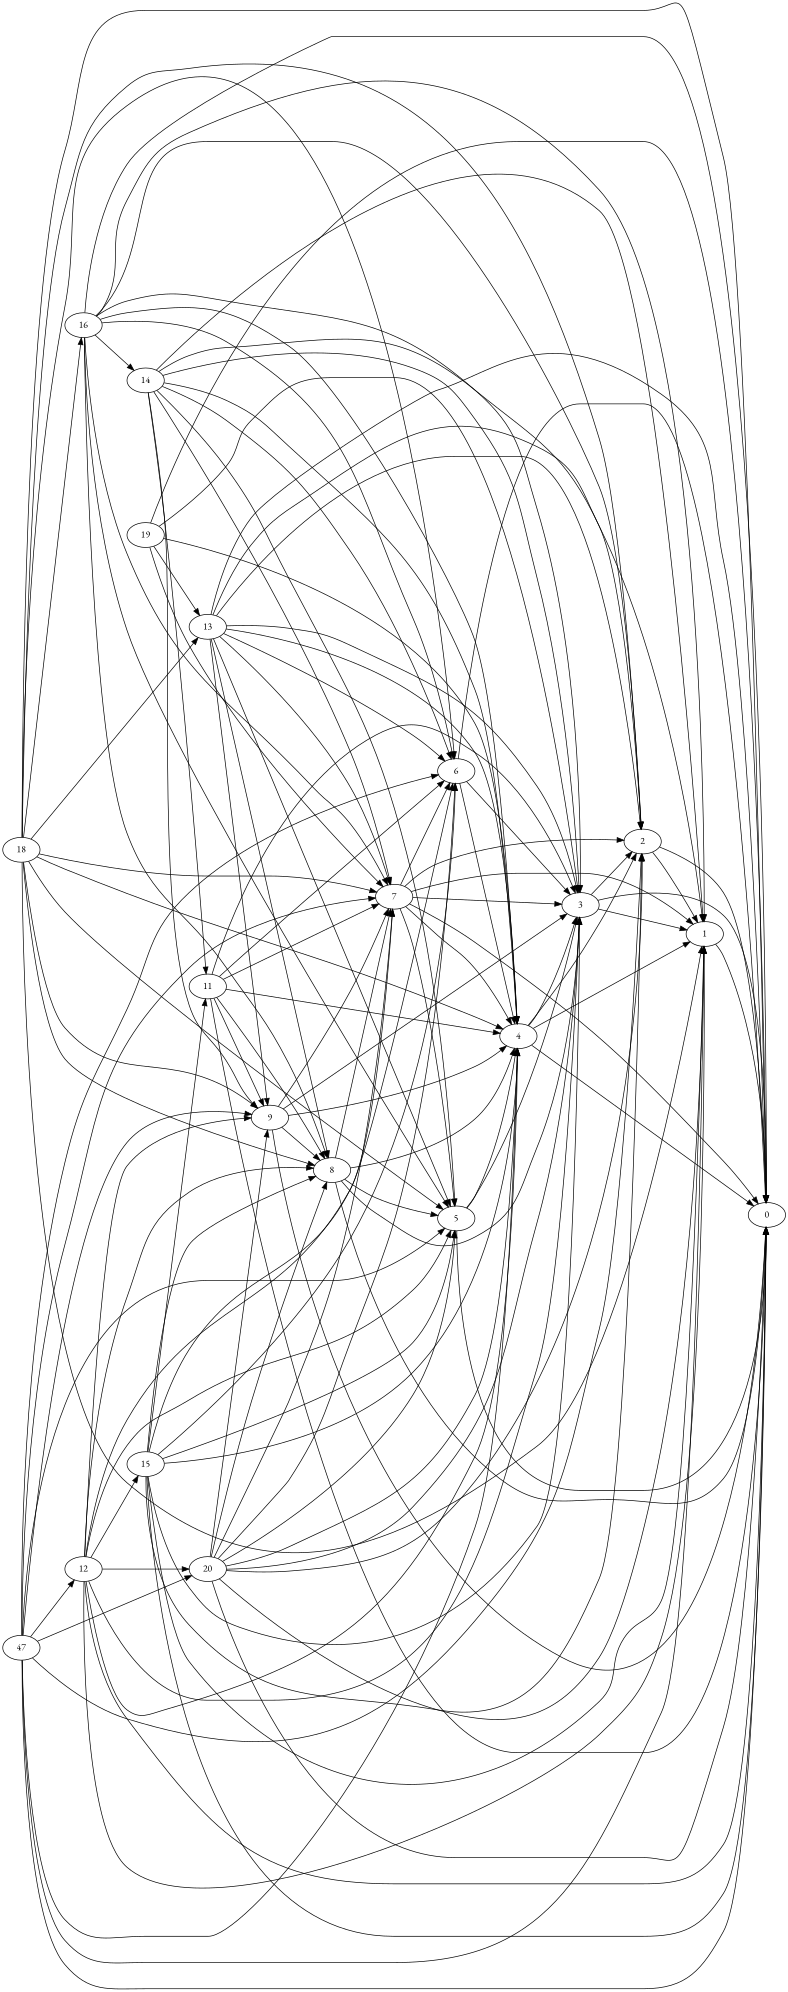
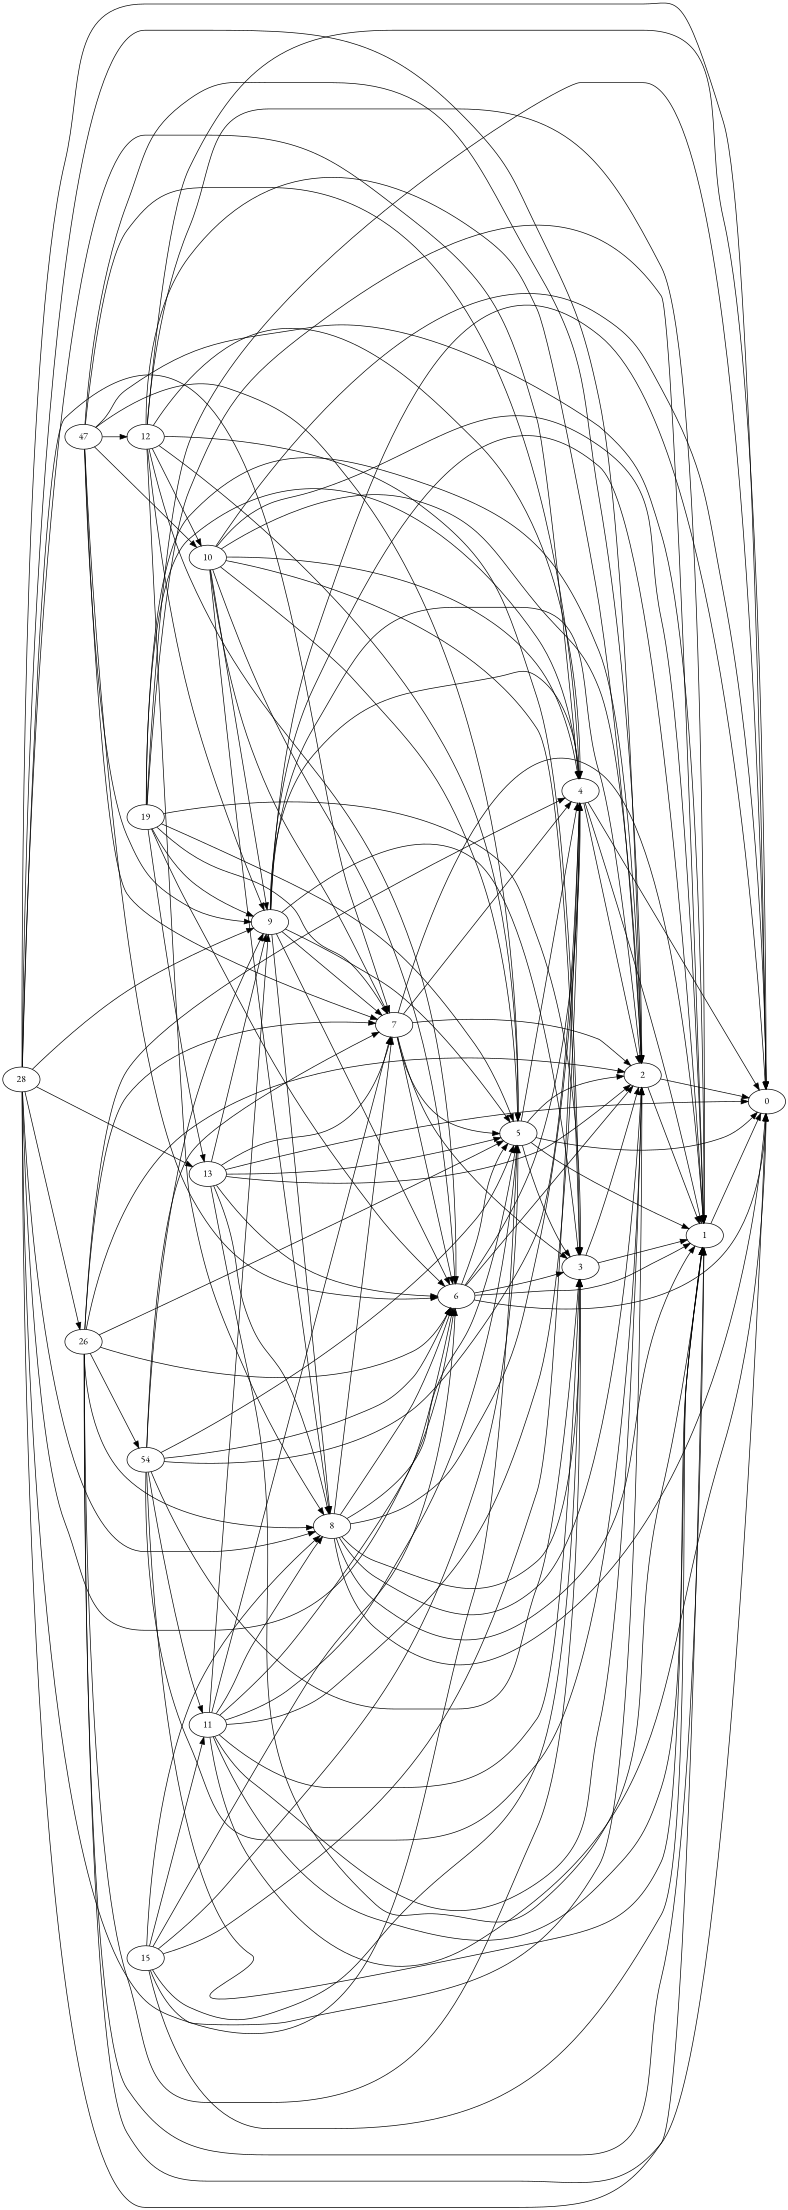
none -> (660, 295)
(84, 325) -> (84, 1342)
(146, 380) -> (146, 1460)
none -> (475, 504)
none -> (622, 516)
none -> (492, 607)
(427, 683) -> none
(483, 770) -> none
(21, 850) -> (21, 1079)
none -> (191, 881)
(732, 928) -> none
none -> (370, 930)
(555, 977) -> none
none -> (422, 1015)
(596, 1035) -> none
none -> (276, 1068)
none -> (581, 1084)
none -> (357, 1097)
none -> (555, 1179)
none -> (605, 1188)
none -> (482, 1220)
(290, 1260) -> none
none -> (589, 1288)
none -> (400, 1424)
none -> (593, 1461)
none -> (435, 1493)
(113, 1520) -> (556, 383)
none -> (590, 1560)
(208, 1569) -> (208, 558)
none -> (605, 1693)
none -> (648, 1823)
(614, 1936) -> none
(597, 1989) -> none
